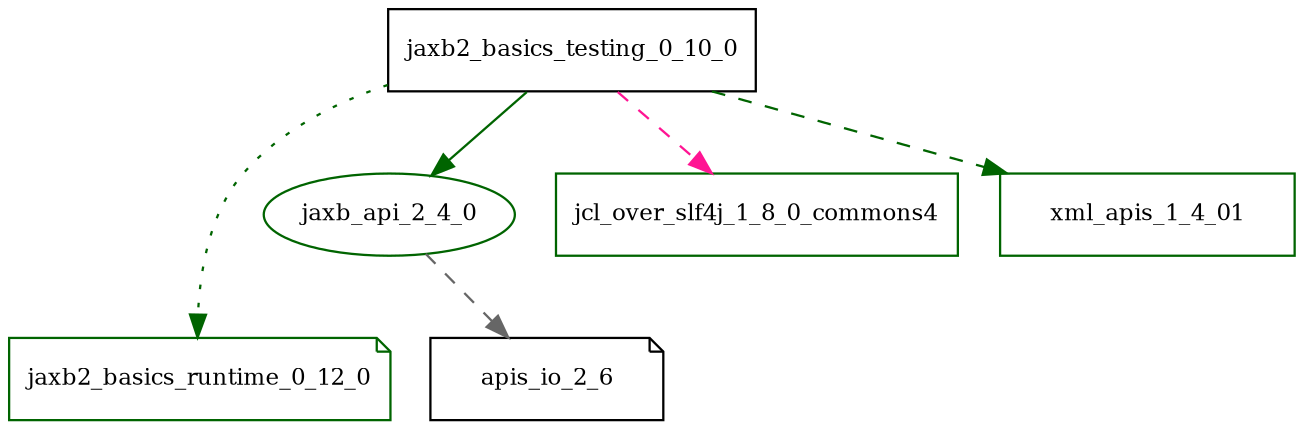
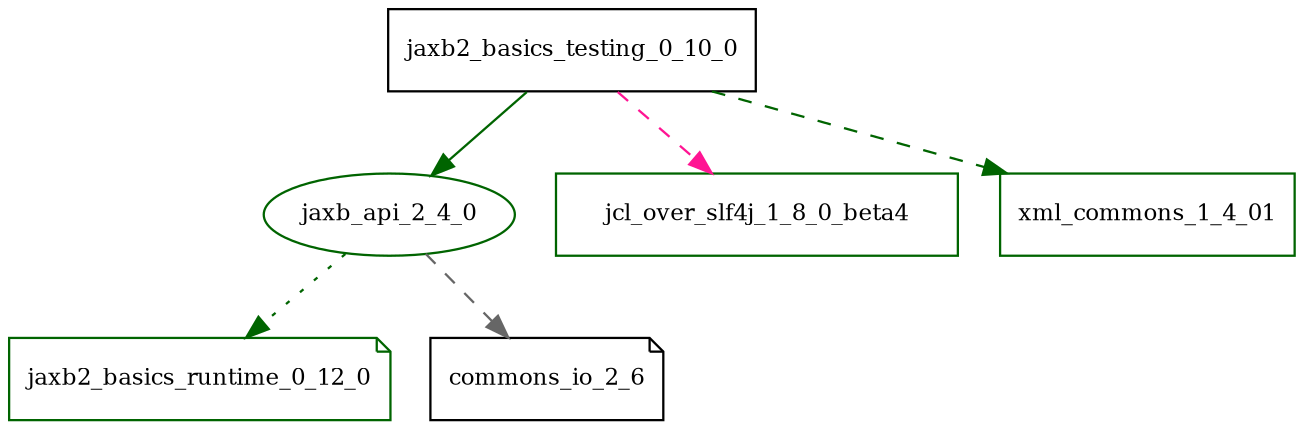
(250, 166) -> (305, 288)
(757, 215) -> (757, 215)
(1147, 215) -> (1147, 215)
(547, 379) -> (547, 379)
